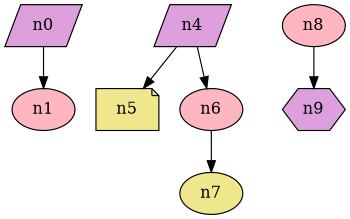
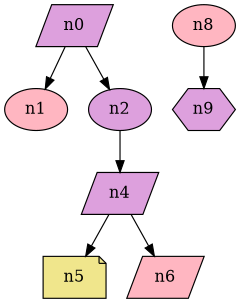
none -> (120, 110)
(211, 110) -> (165, 277)
(211, 193) -> none
